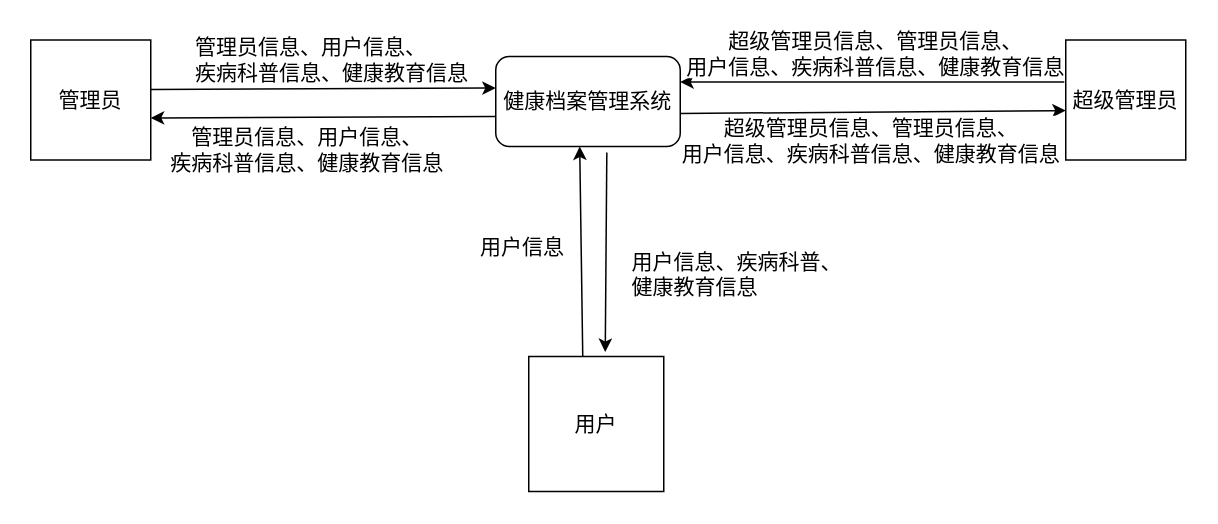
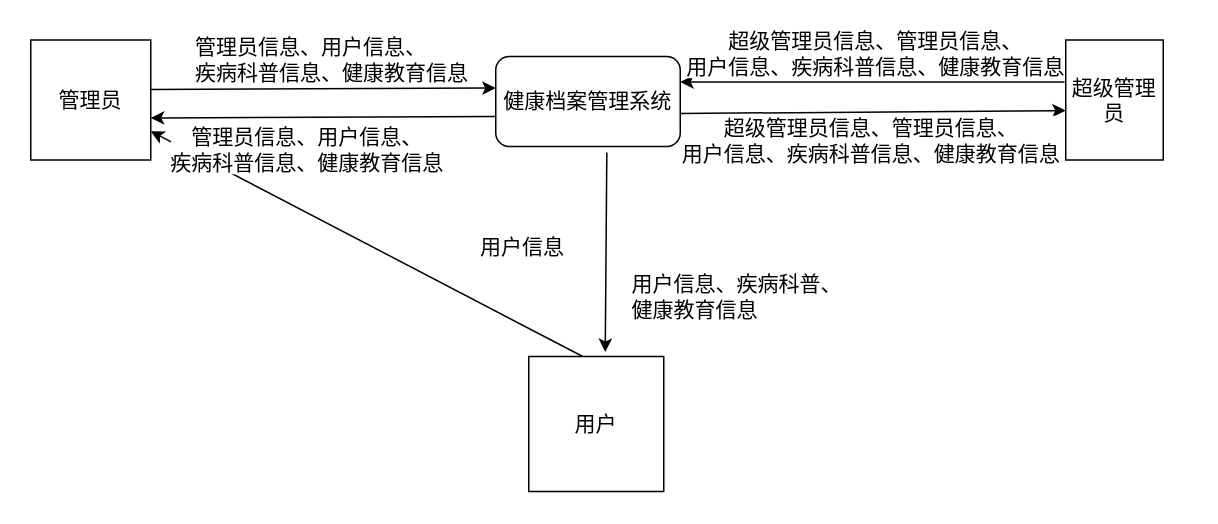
(1126, 100) -> (1115, 100)
(581, 256) -> (407, 265)
(749, 268) -> (749, 290)
